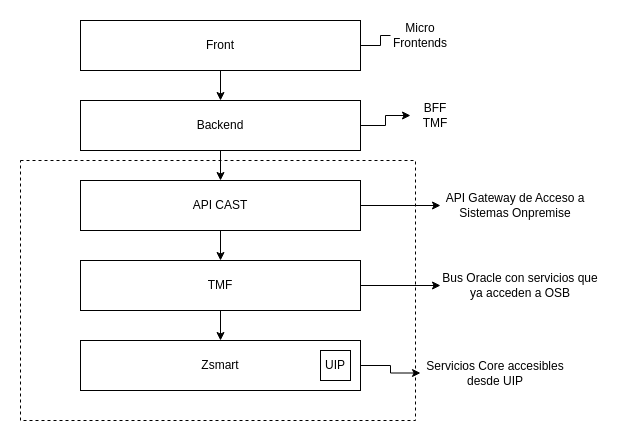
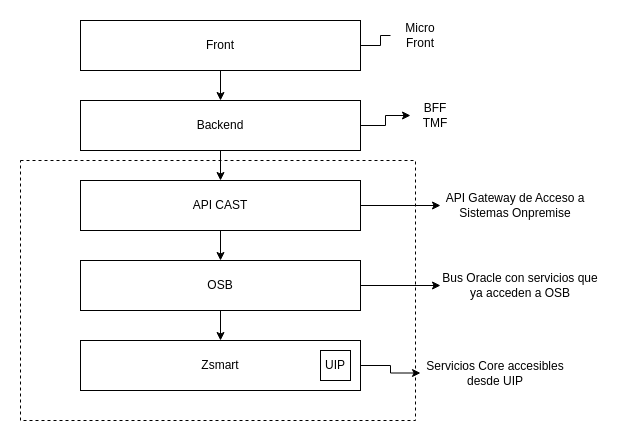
(421, 36) -> (421, 36)
(221, 286) -> (221, 286)
